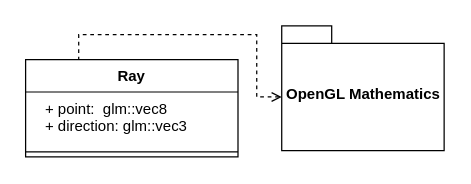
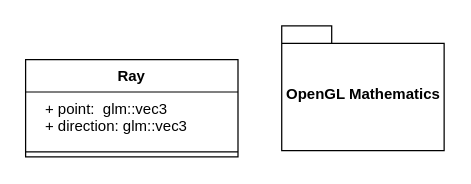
(198, 34) -> none
(101, 109) -> (101, 109)
